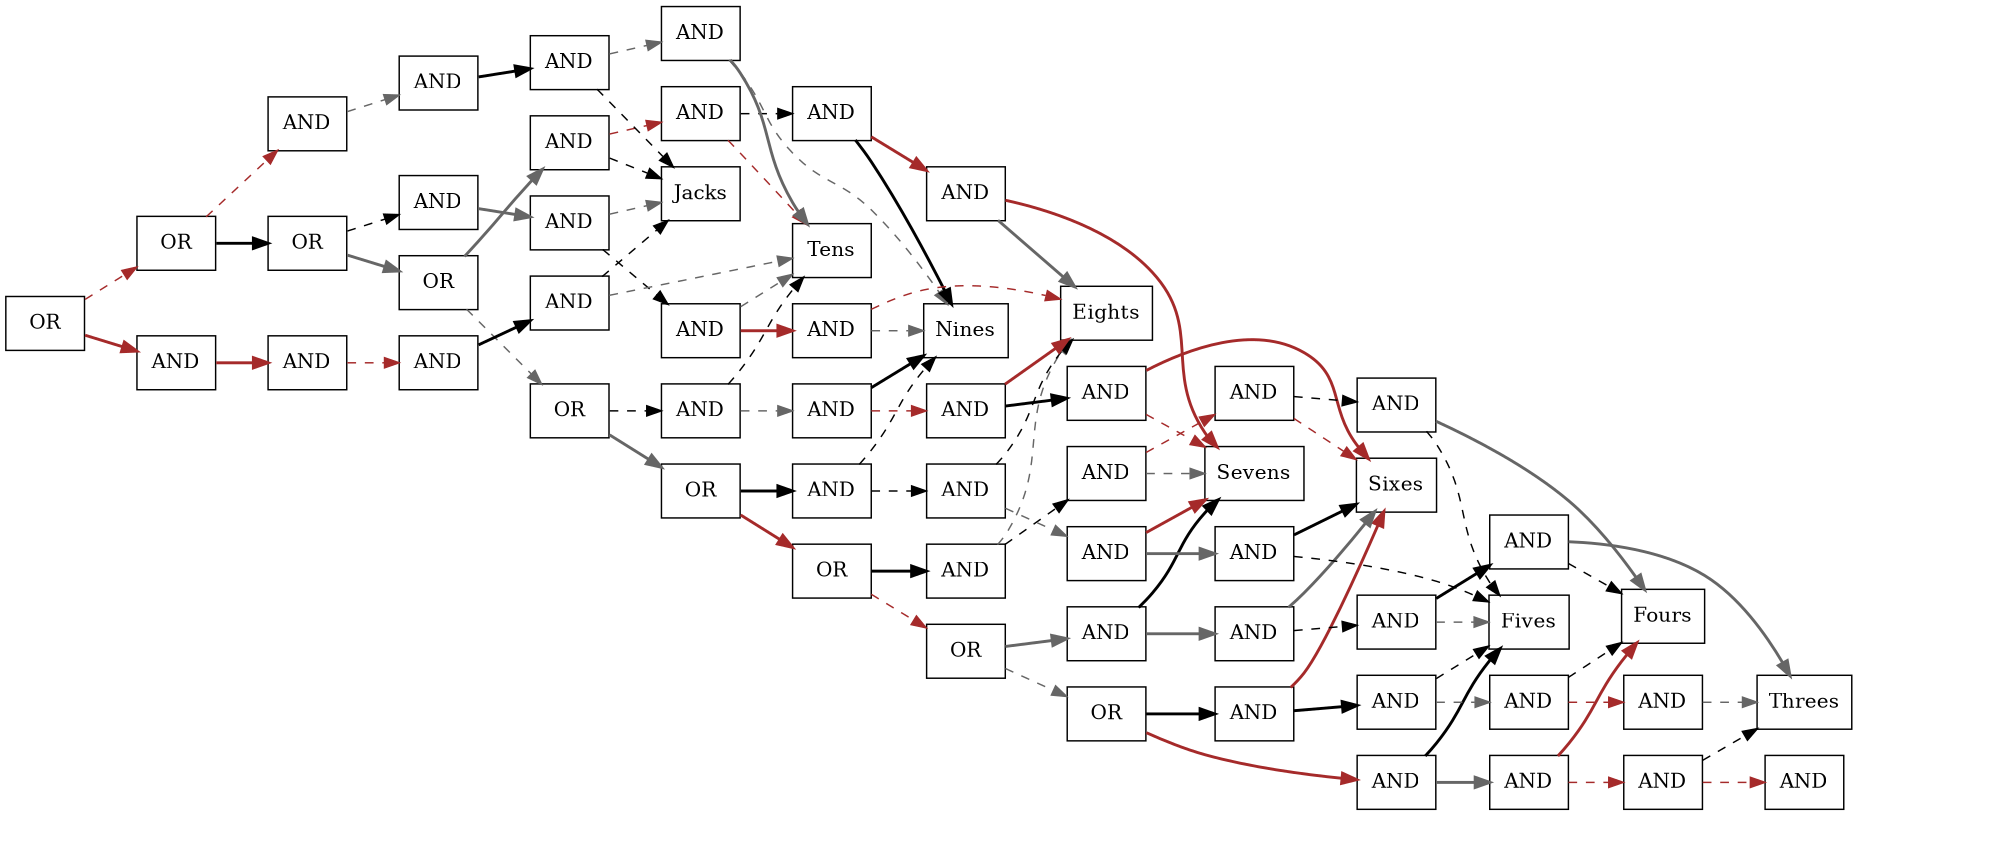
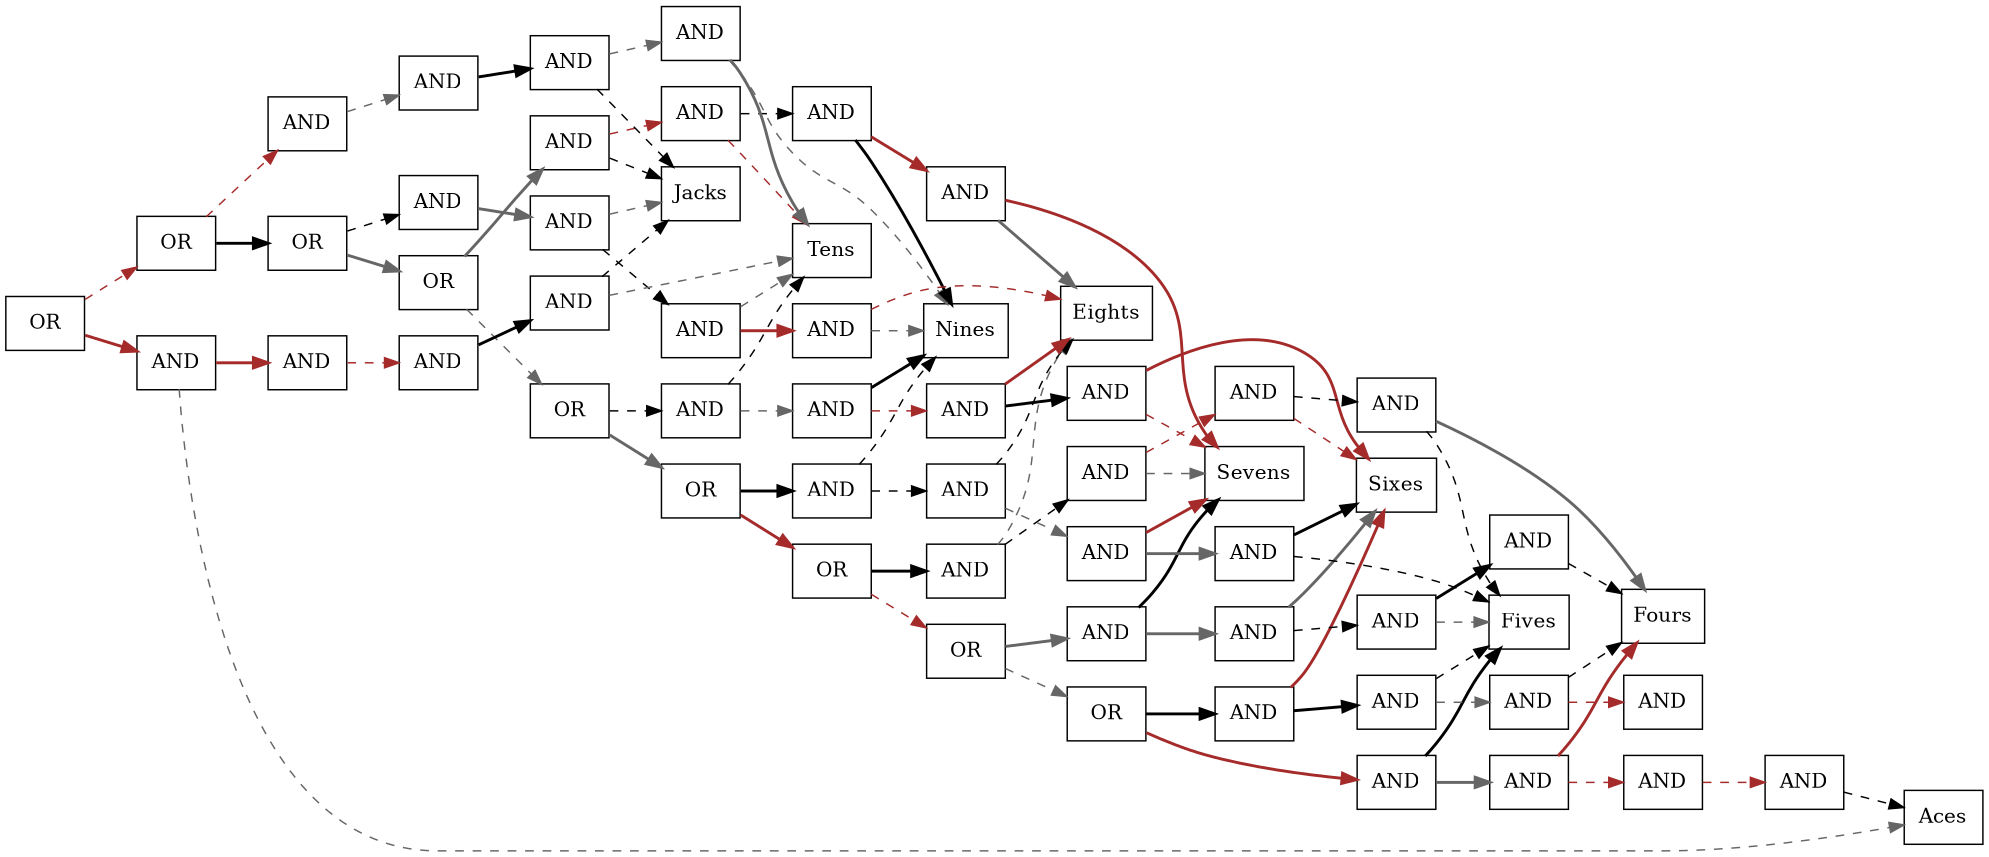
(1804, 702) -> none
none -> (1944, 817)
